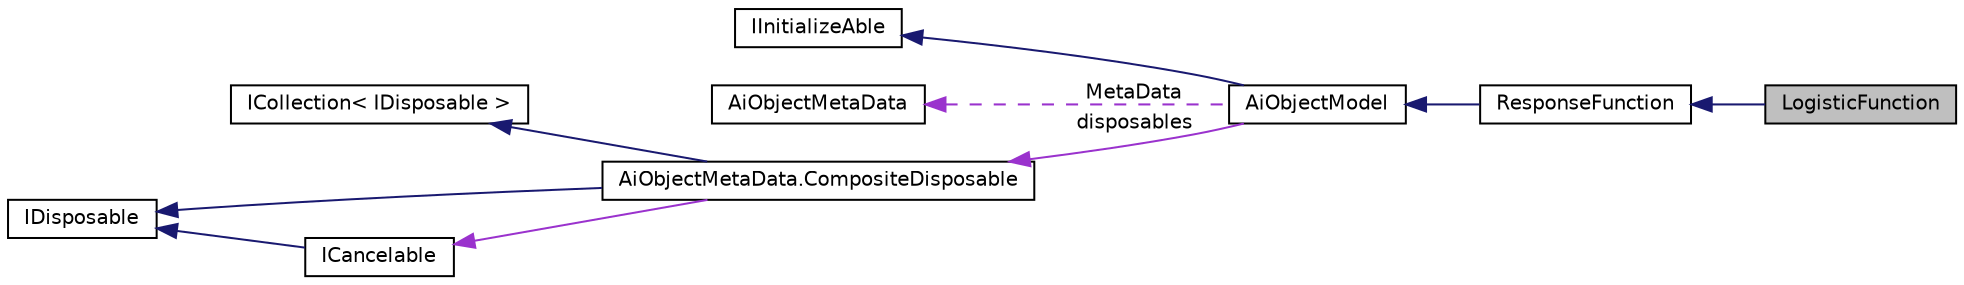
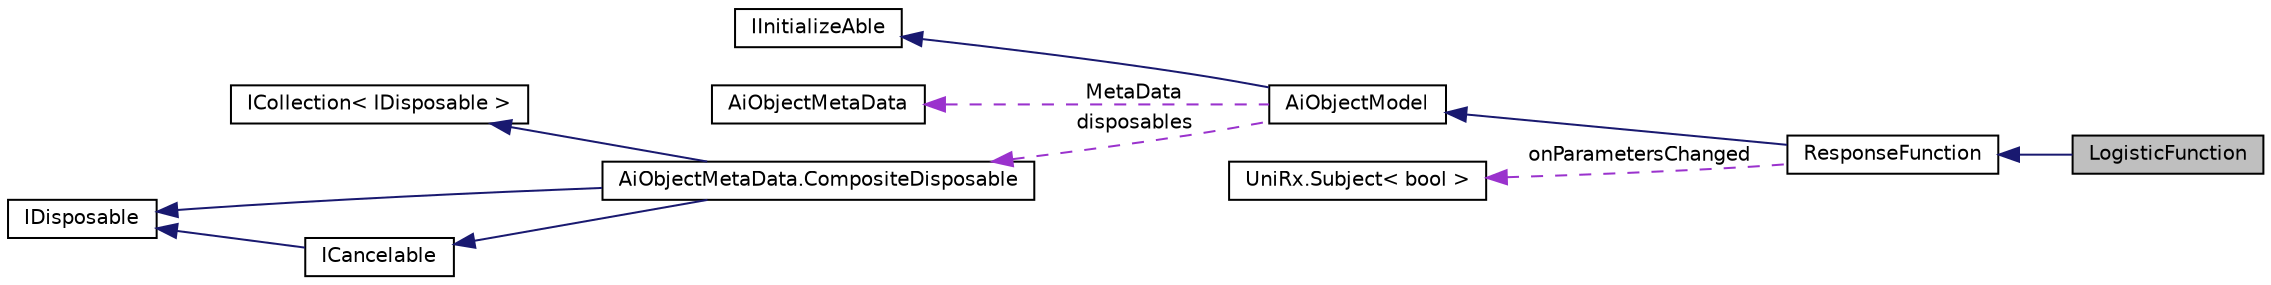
(1137, 144) -> (1141, 142)
none -> (1358, 181)
(591, 220) -> (591, 220)
